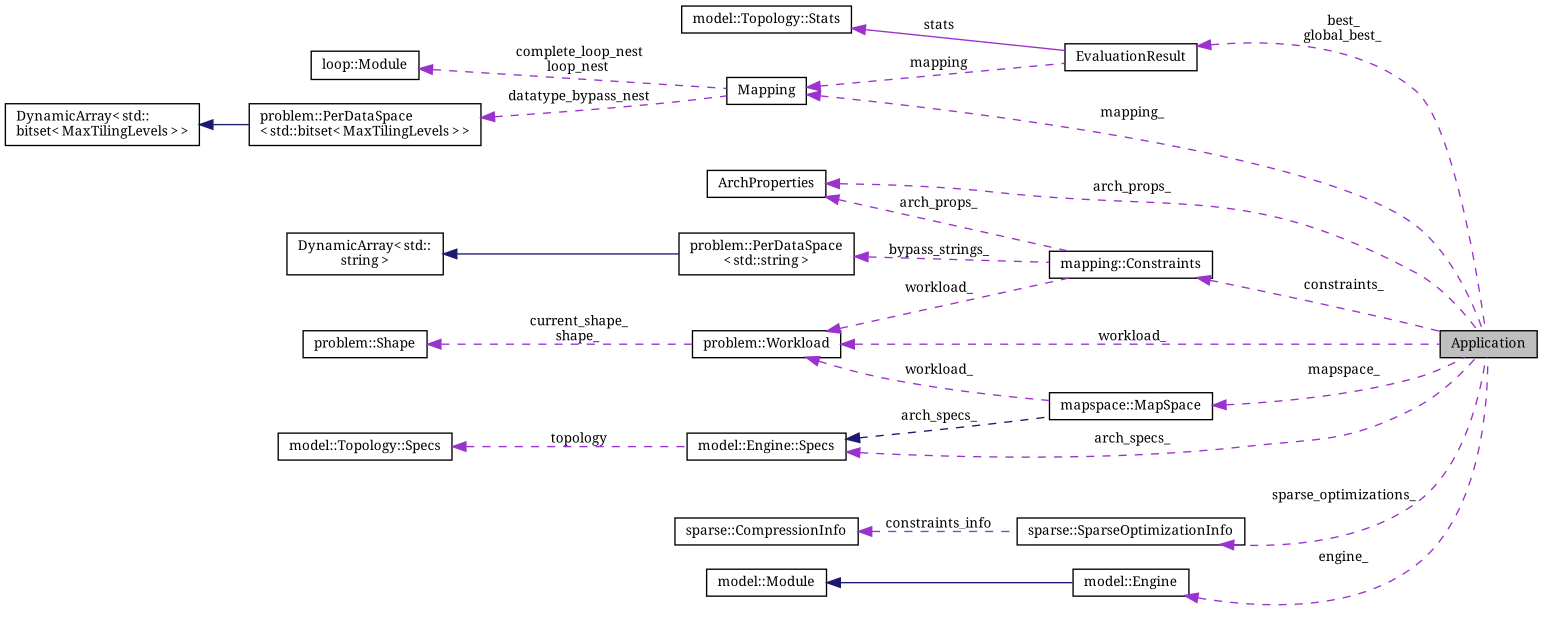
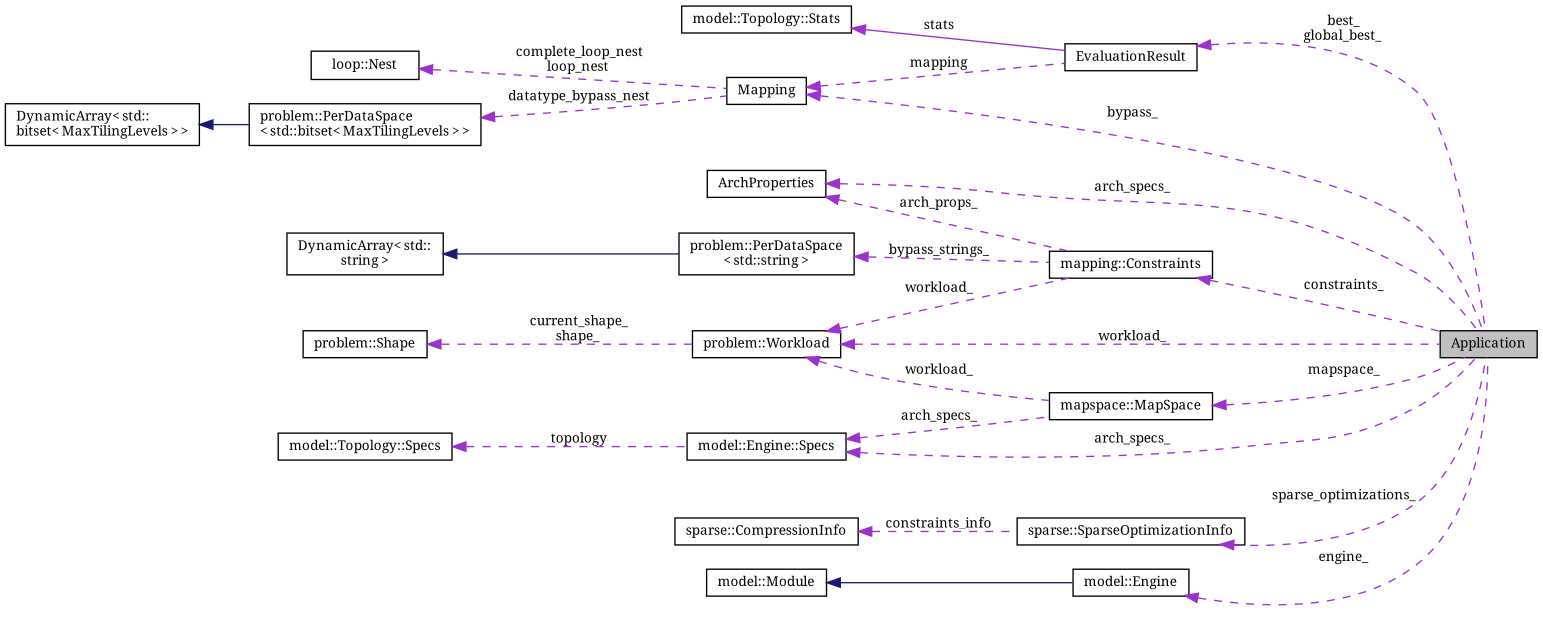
(365, 65) -> (365, 65)
(1131, 113) -> (1131, 113)
(1131, 187) -> (1131, 187)
(955, 428) -> (955, 428)
